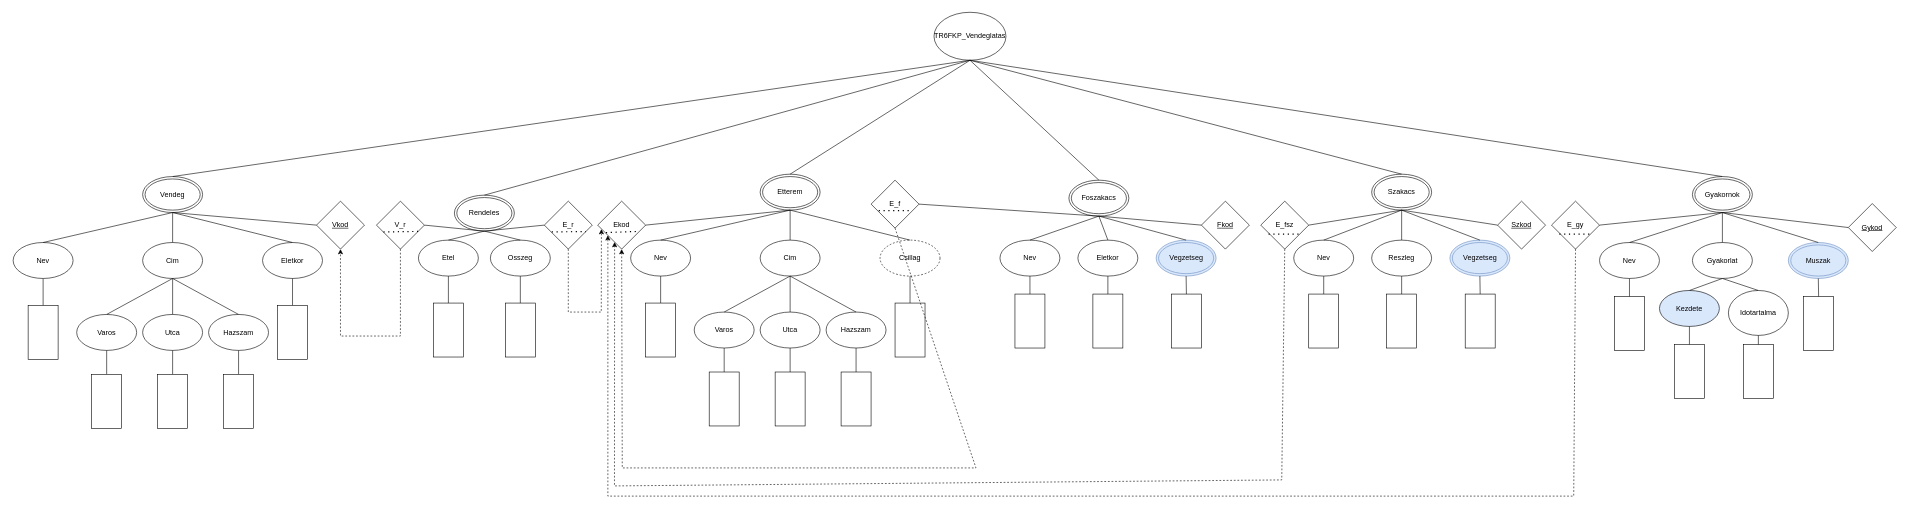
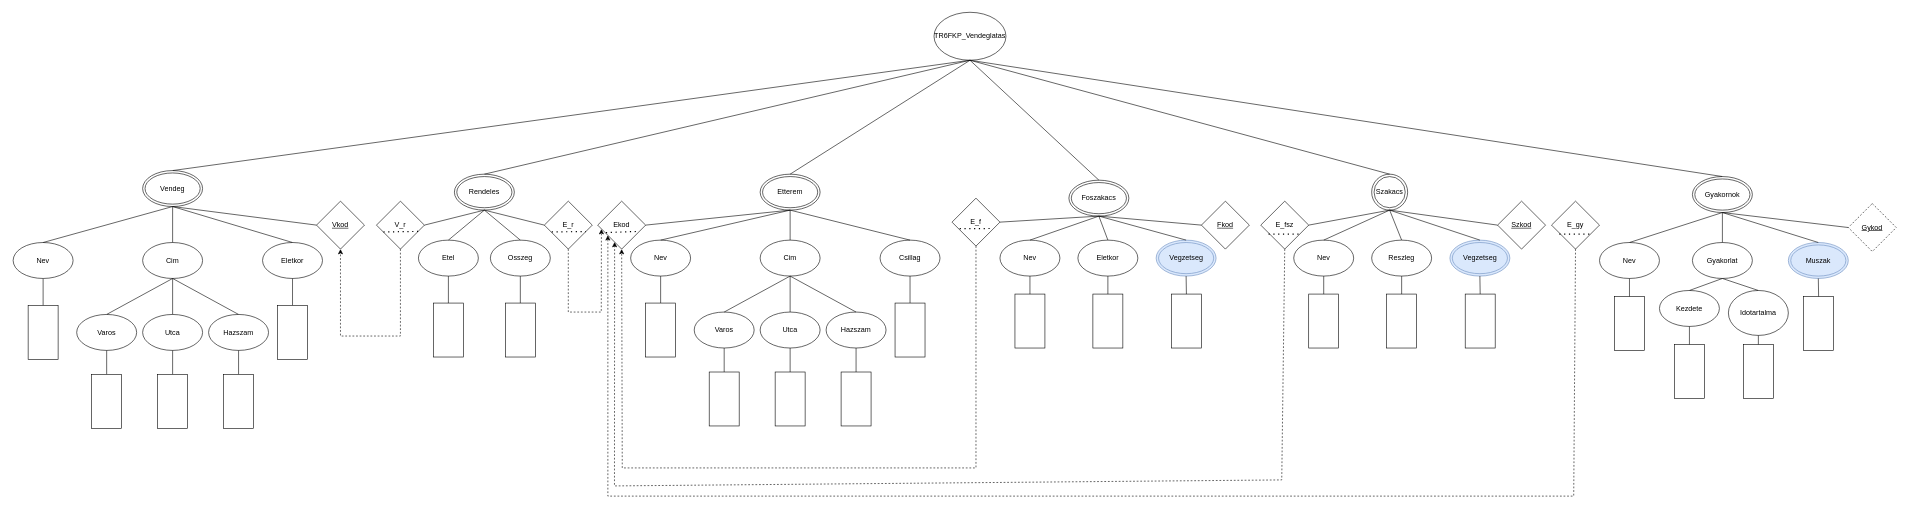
(1402, 192) -> (1390, 192)
(172, 195) -> (172, 189)
(895, 204) -> (976, 222)
(484, 213) -> (484, 192)
(1656, 220) -> none
(1873, 228) -> (1873, 228)
(910, 258) -> (910, 258)
(1690, 309) -> (1690, 309)
